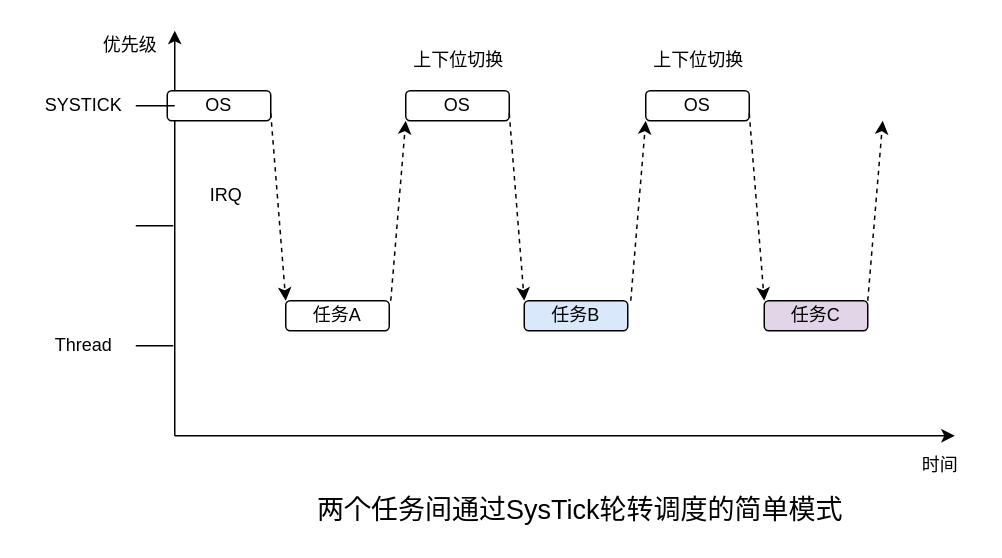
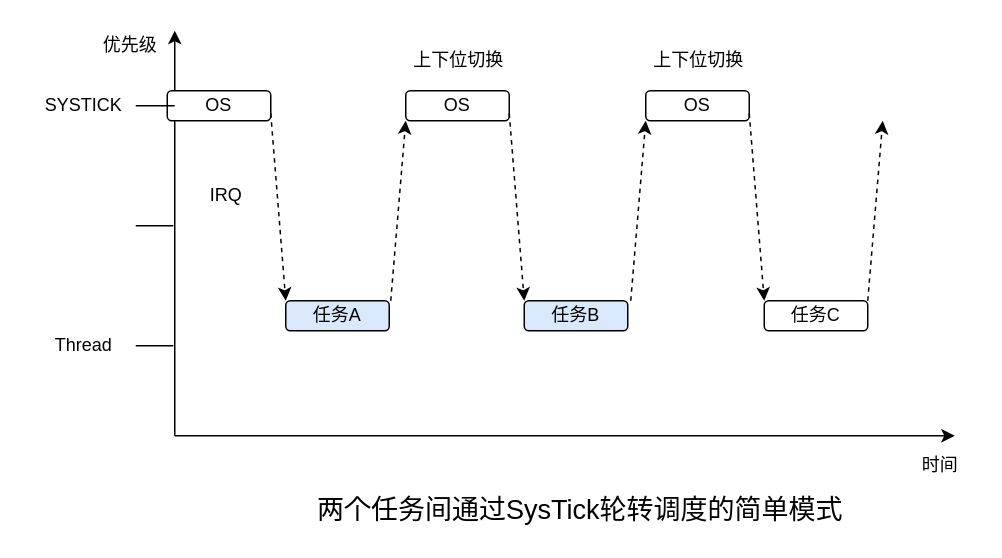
(338, 316) -> (338, 316)
(816, 316) -> (816, 316)
